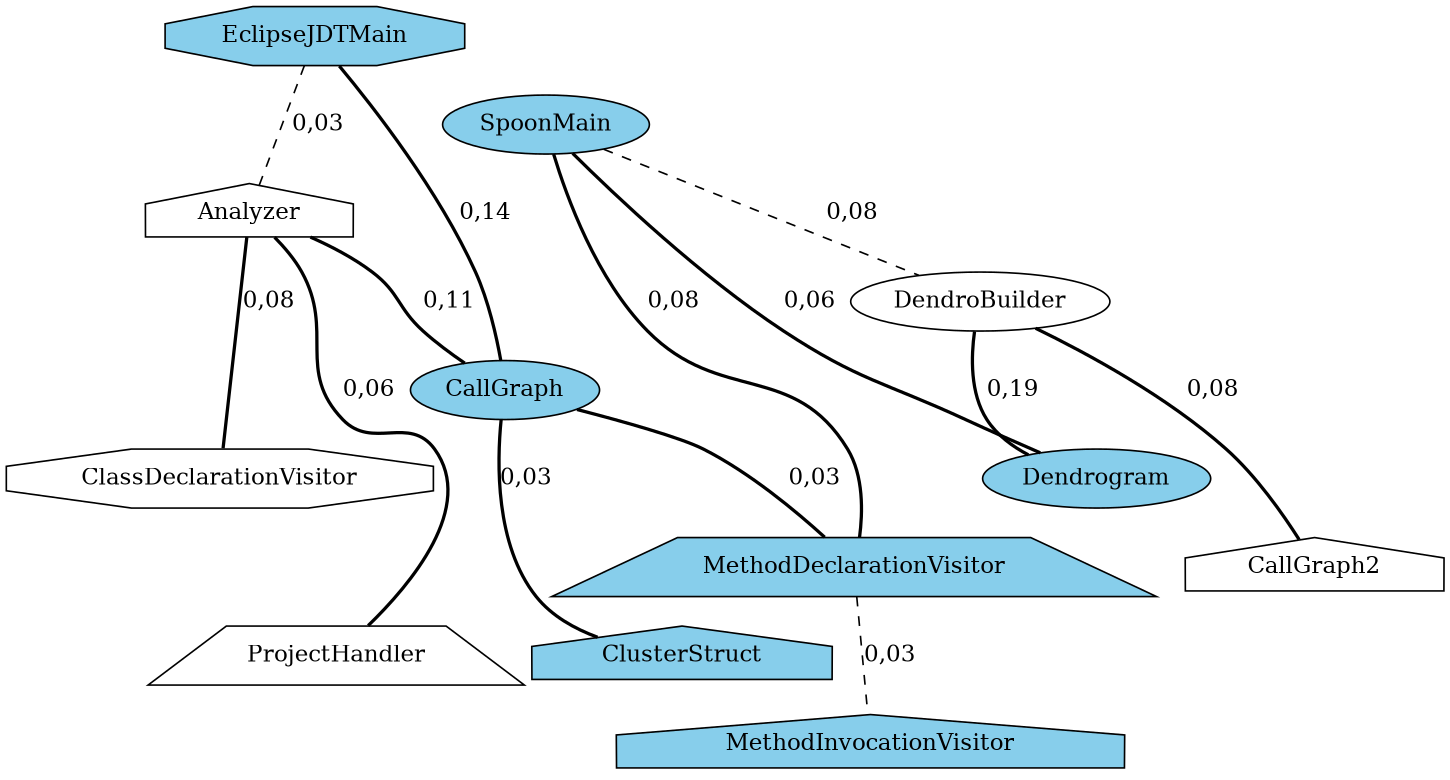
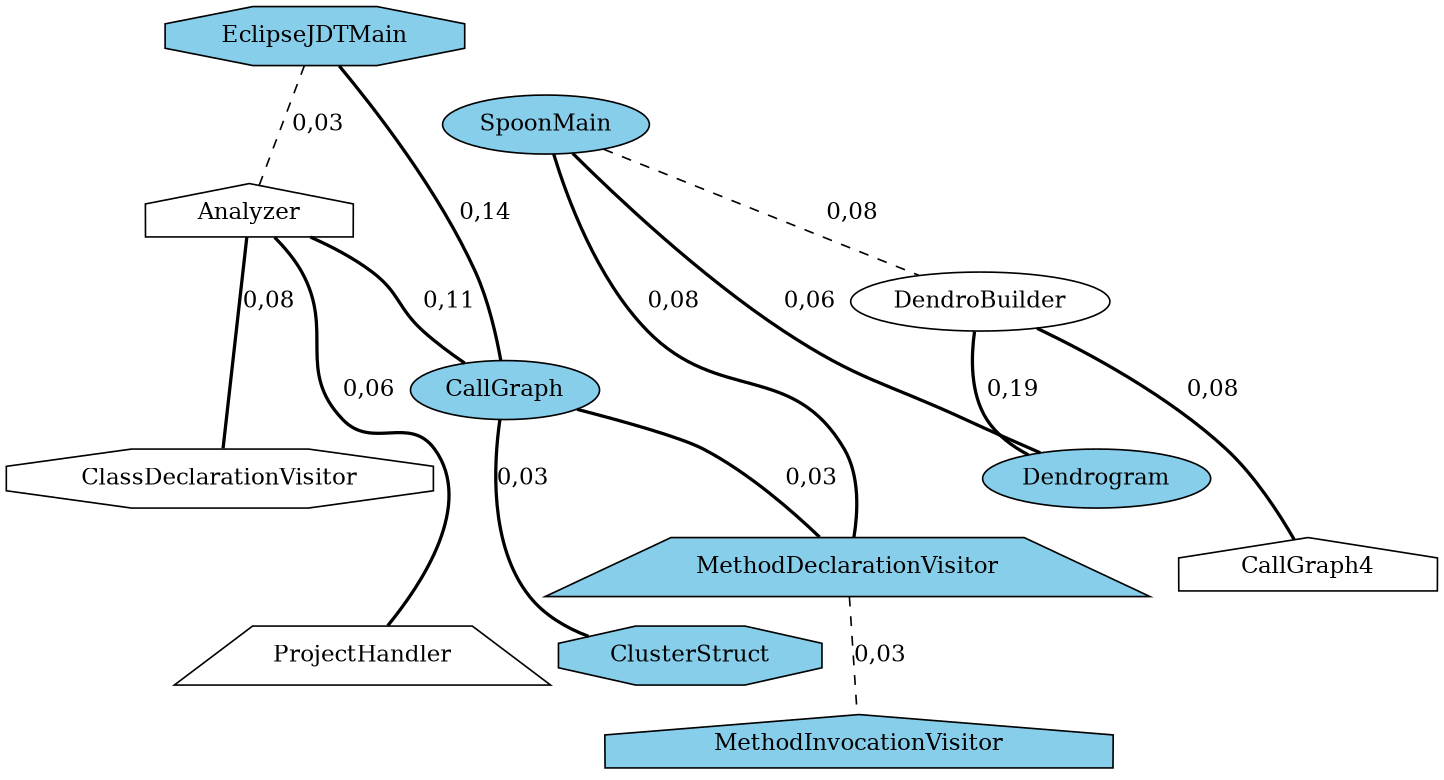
(1315, 567) -> (1308, 567)
(682, 656) -> (690, 656)
